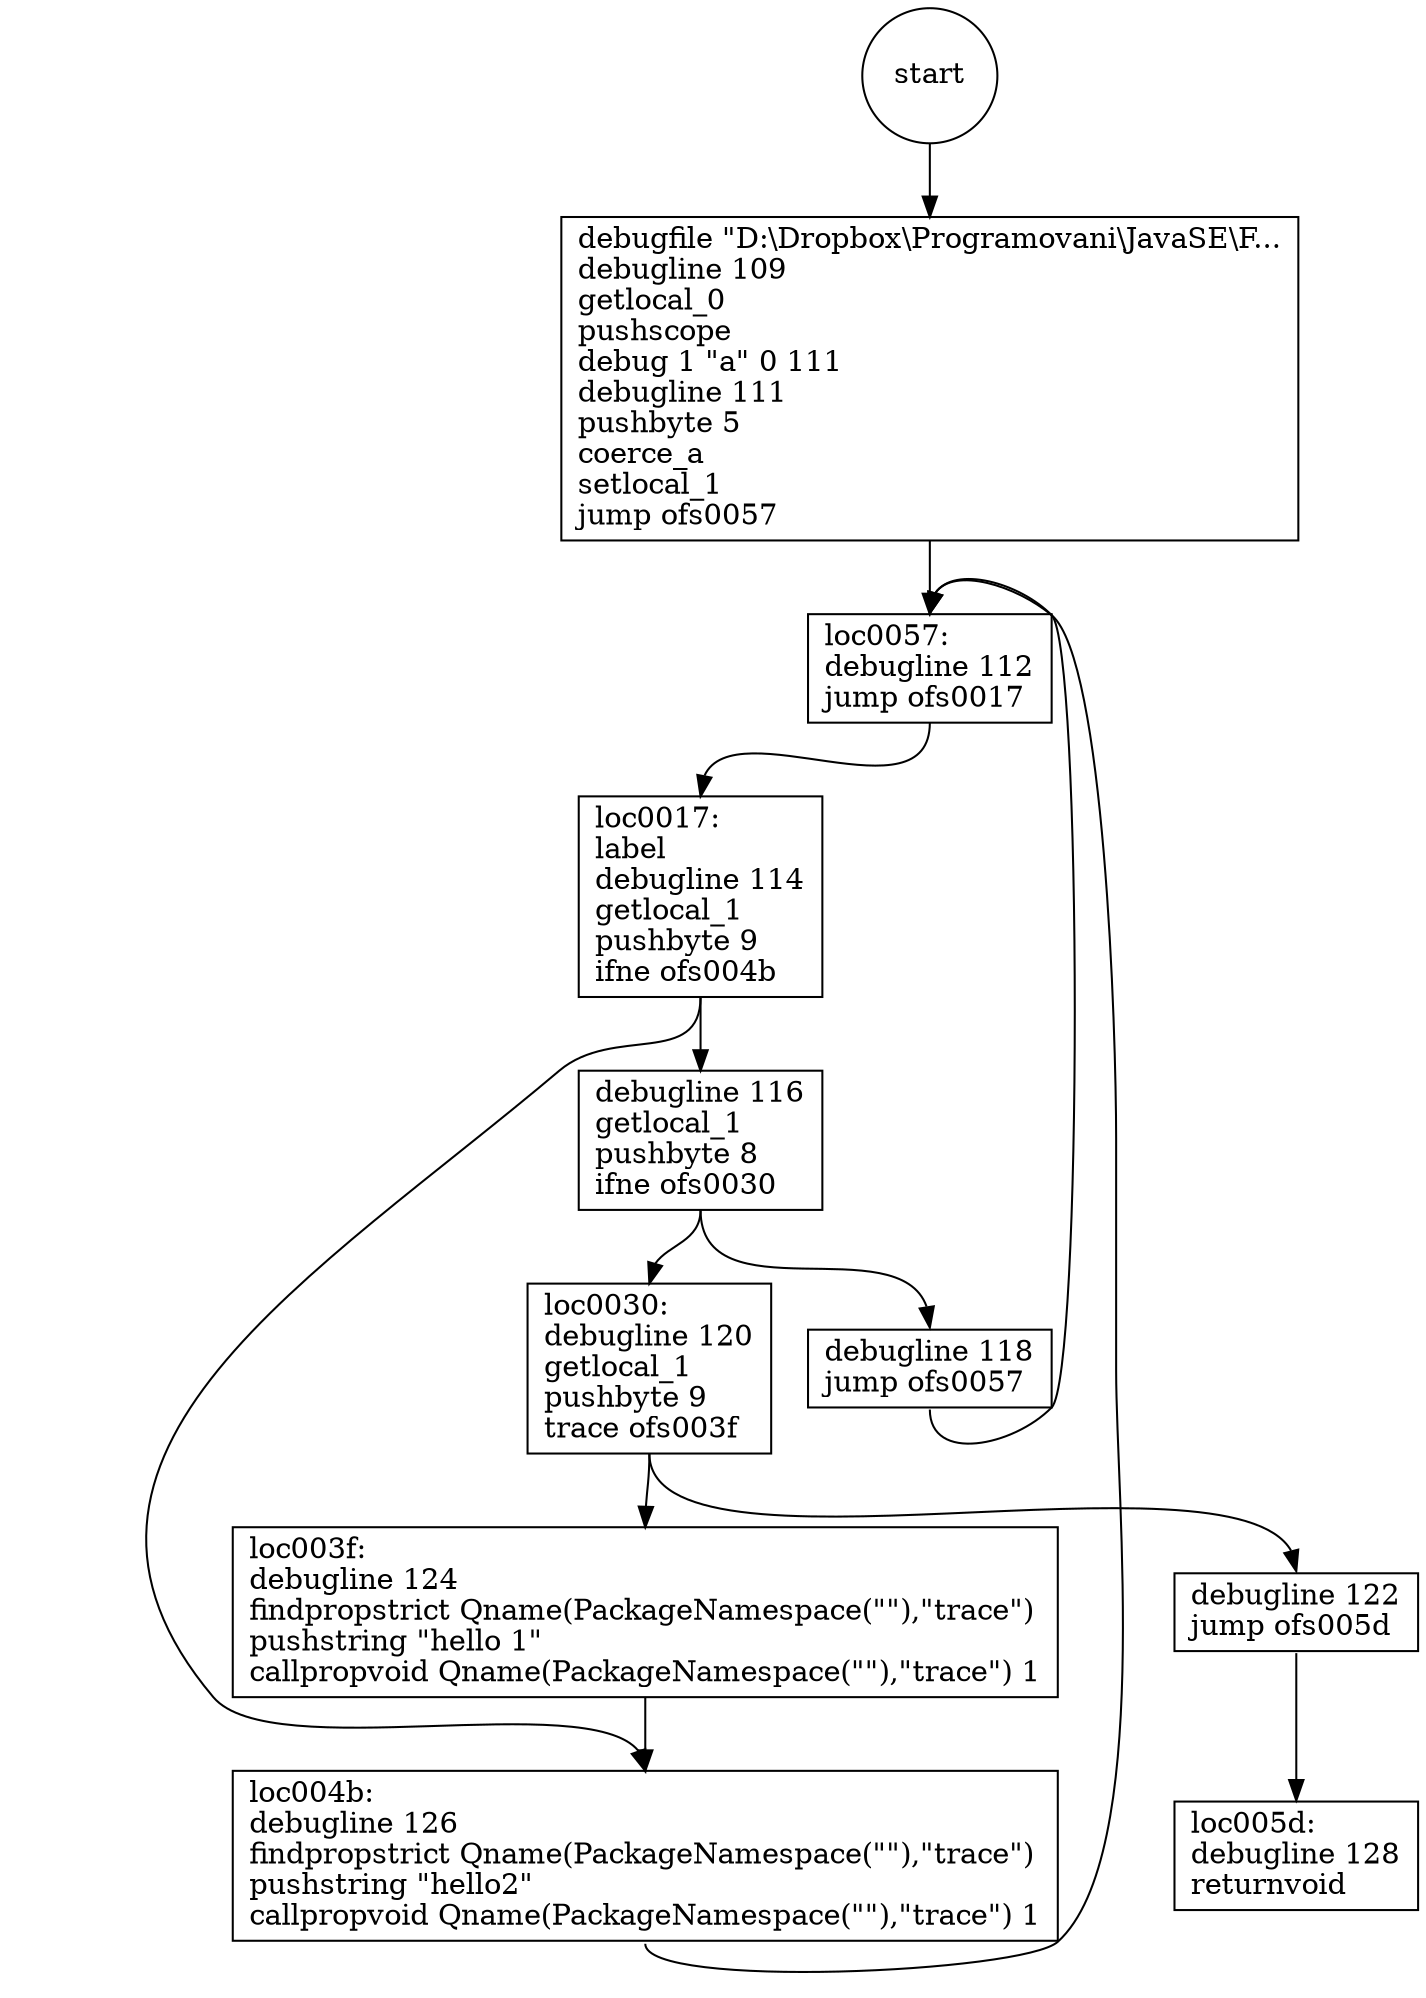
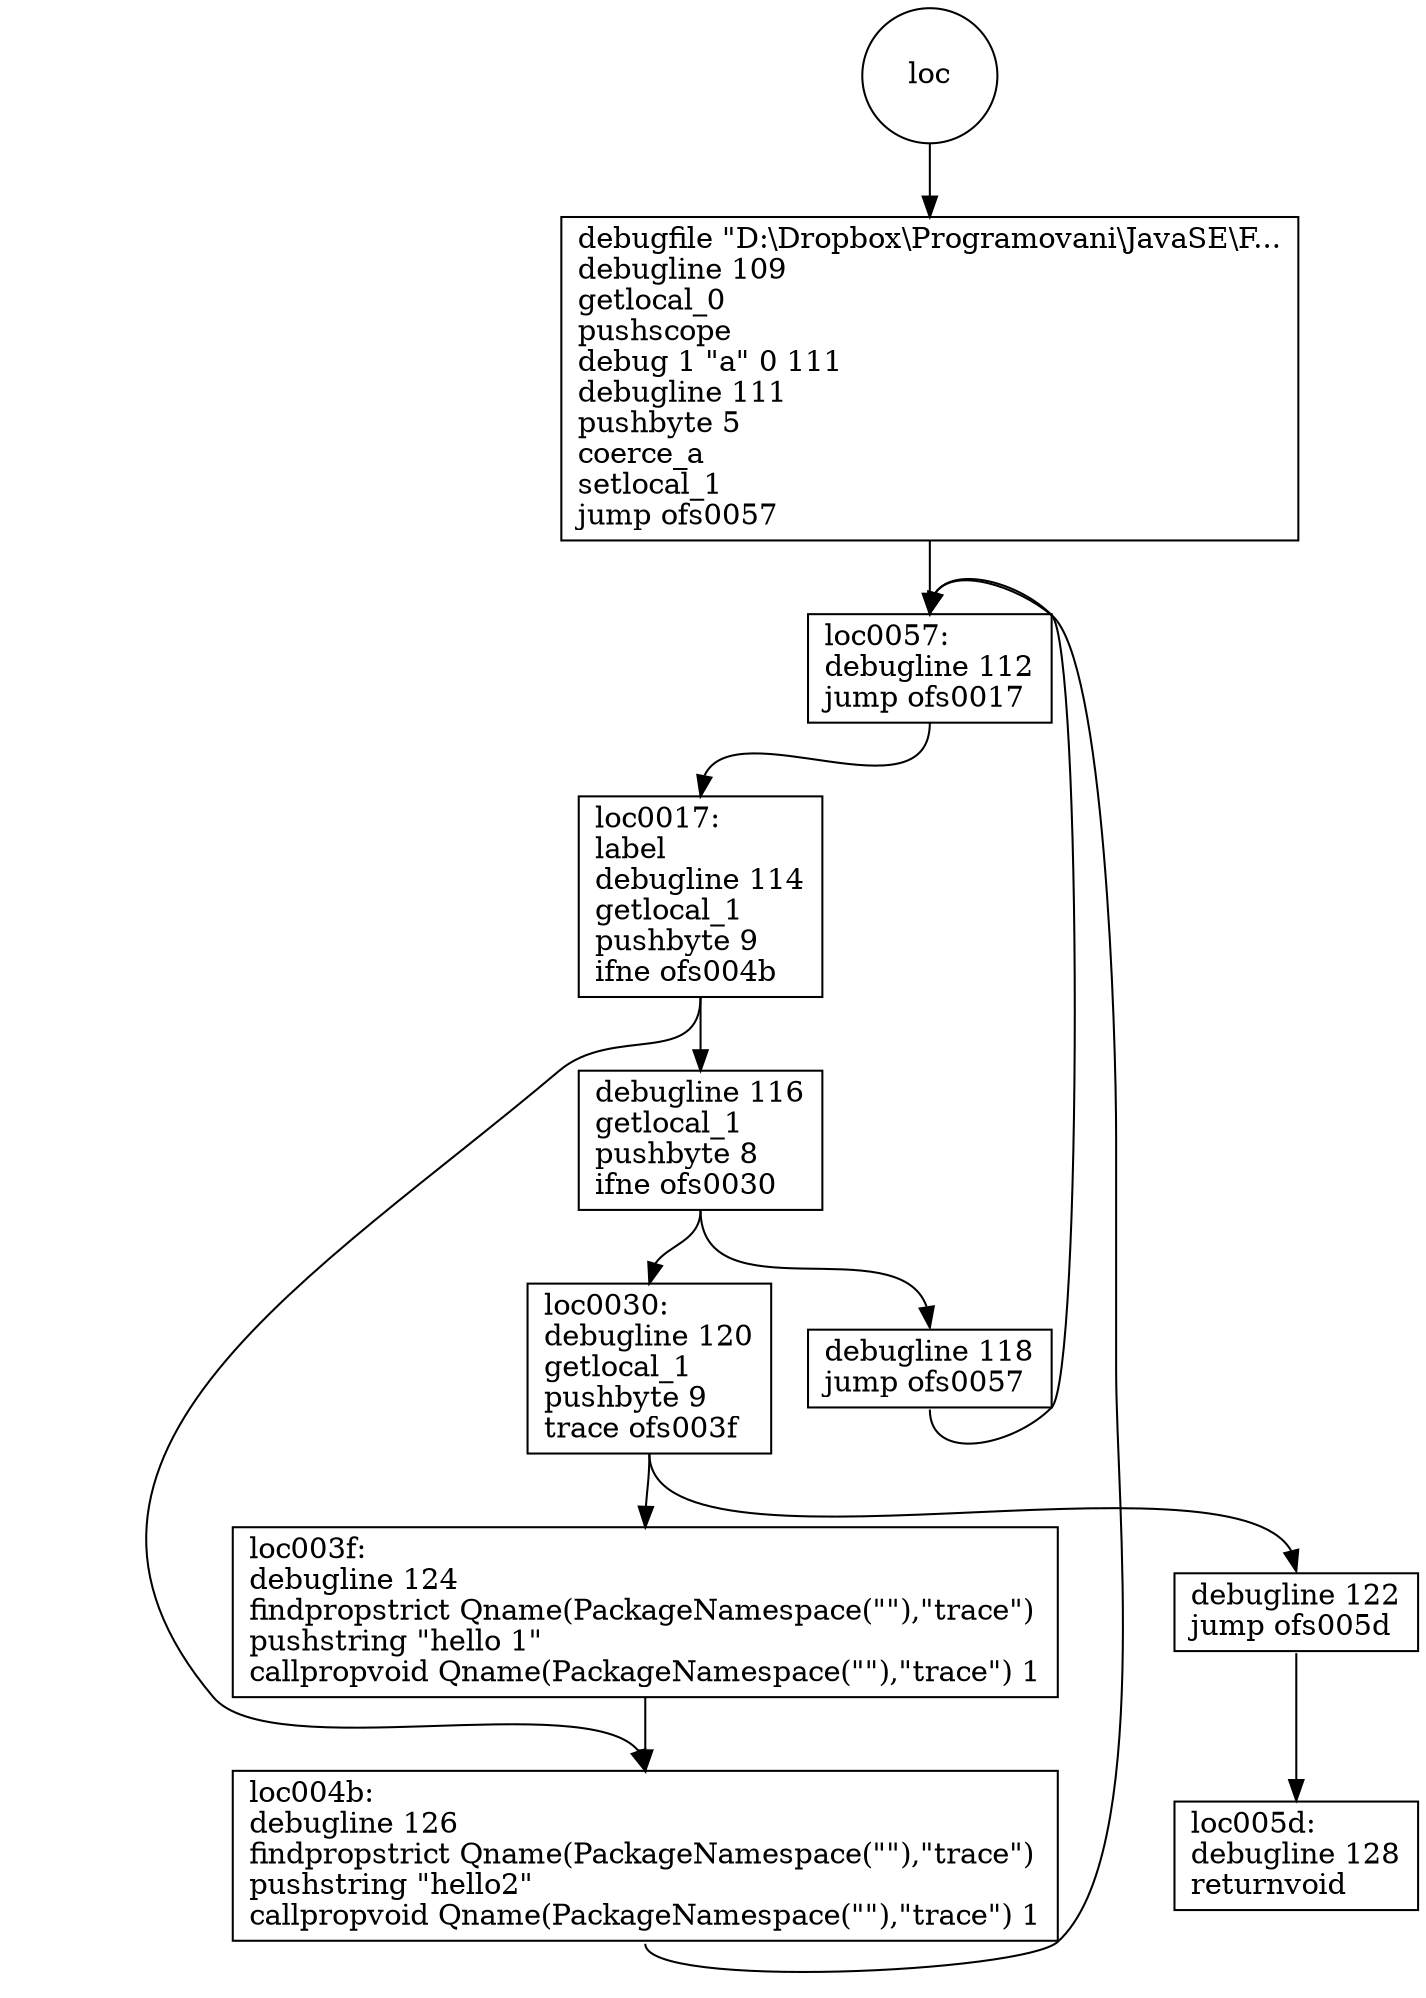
(930, 76) -> (930, 76)
